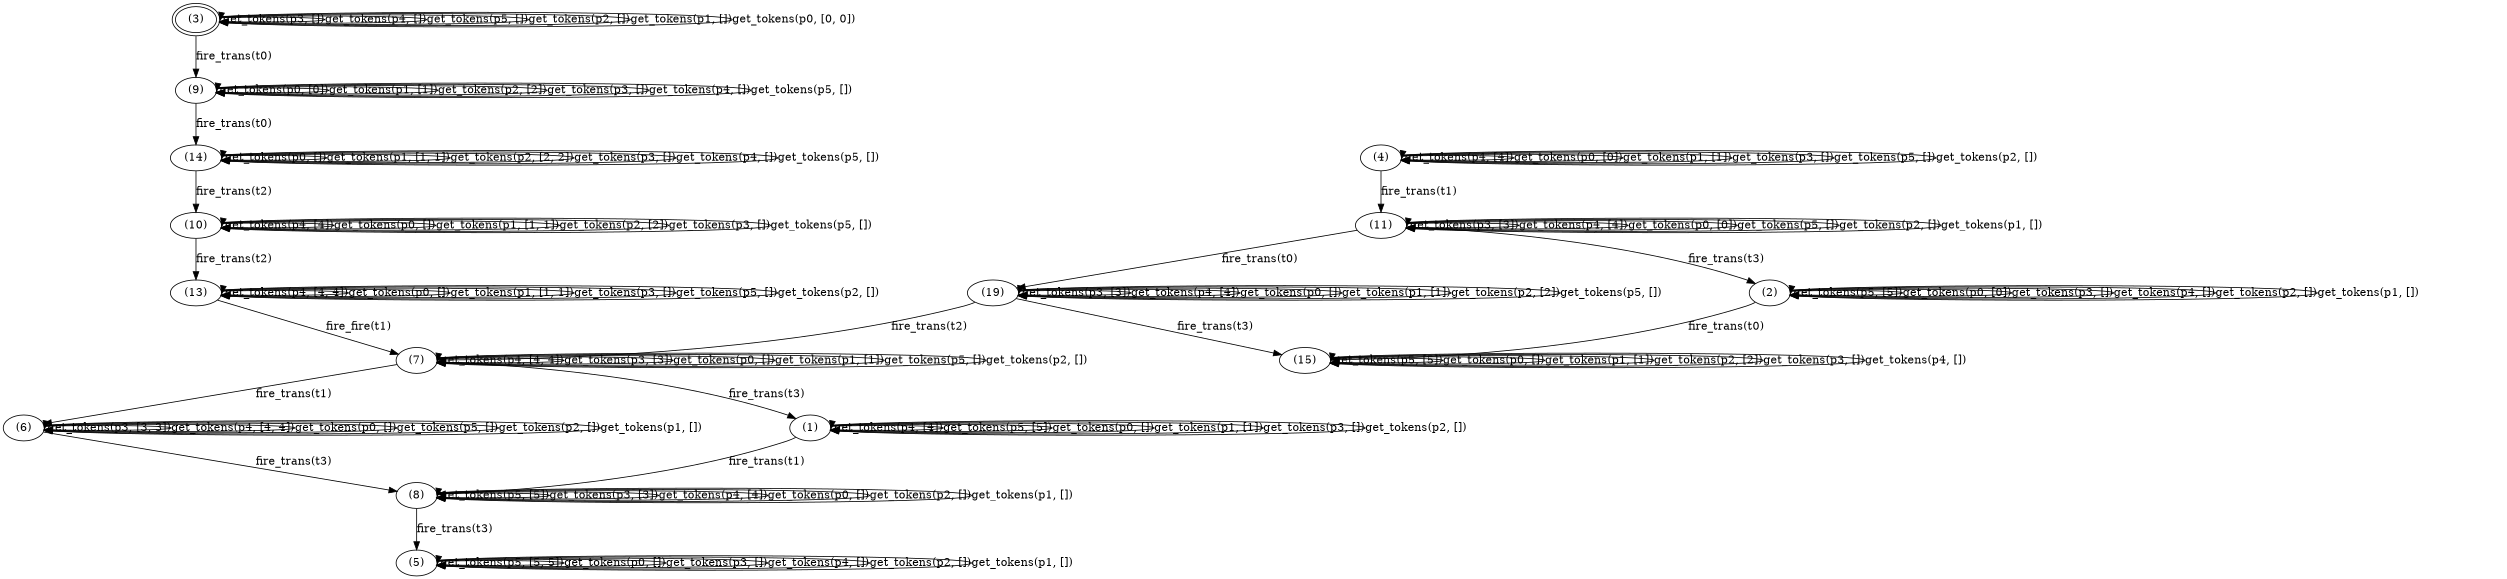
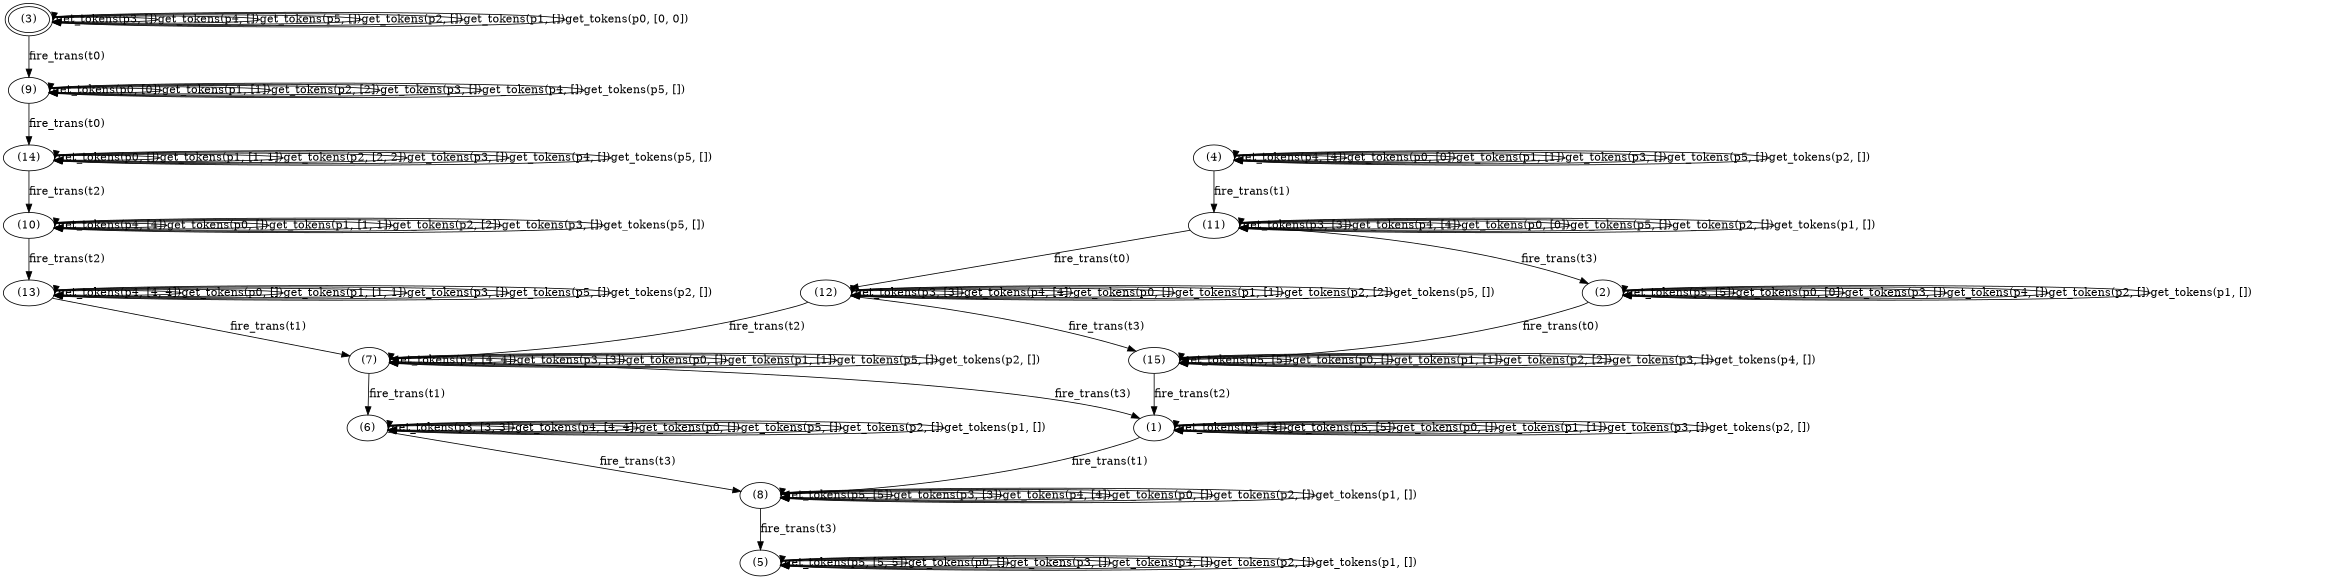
(993, 293) -> (826, 293)
(359, 327) -> (268, 327)
none -> (1154, 390)
